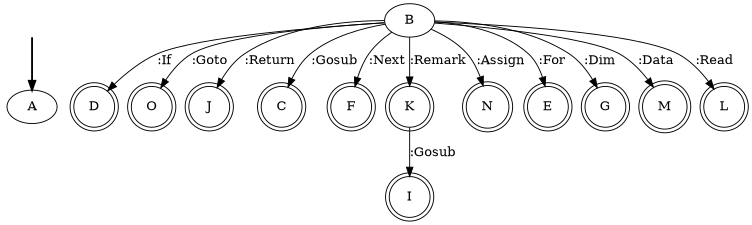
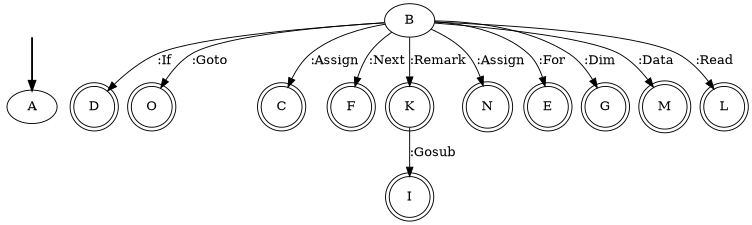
(335, 61) -> (335, 61)
(209, 107) -> none
